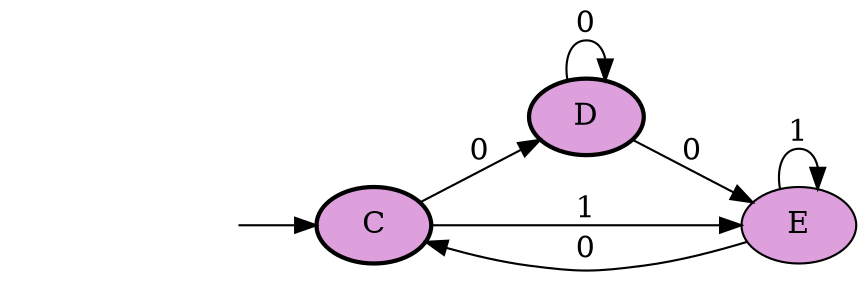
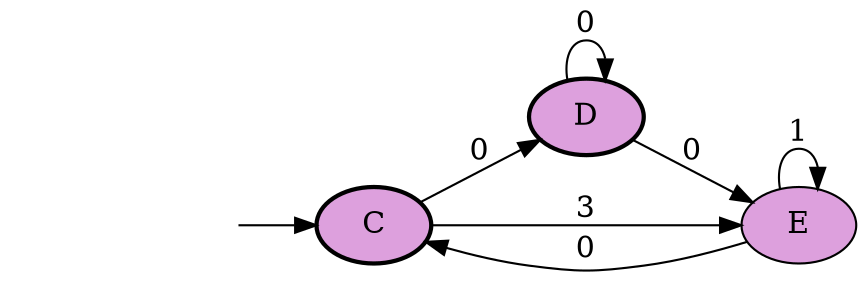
(586, 209) -> (586, 209)
